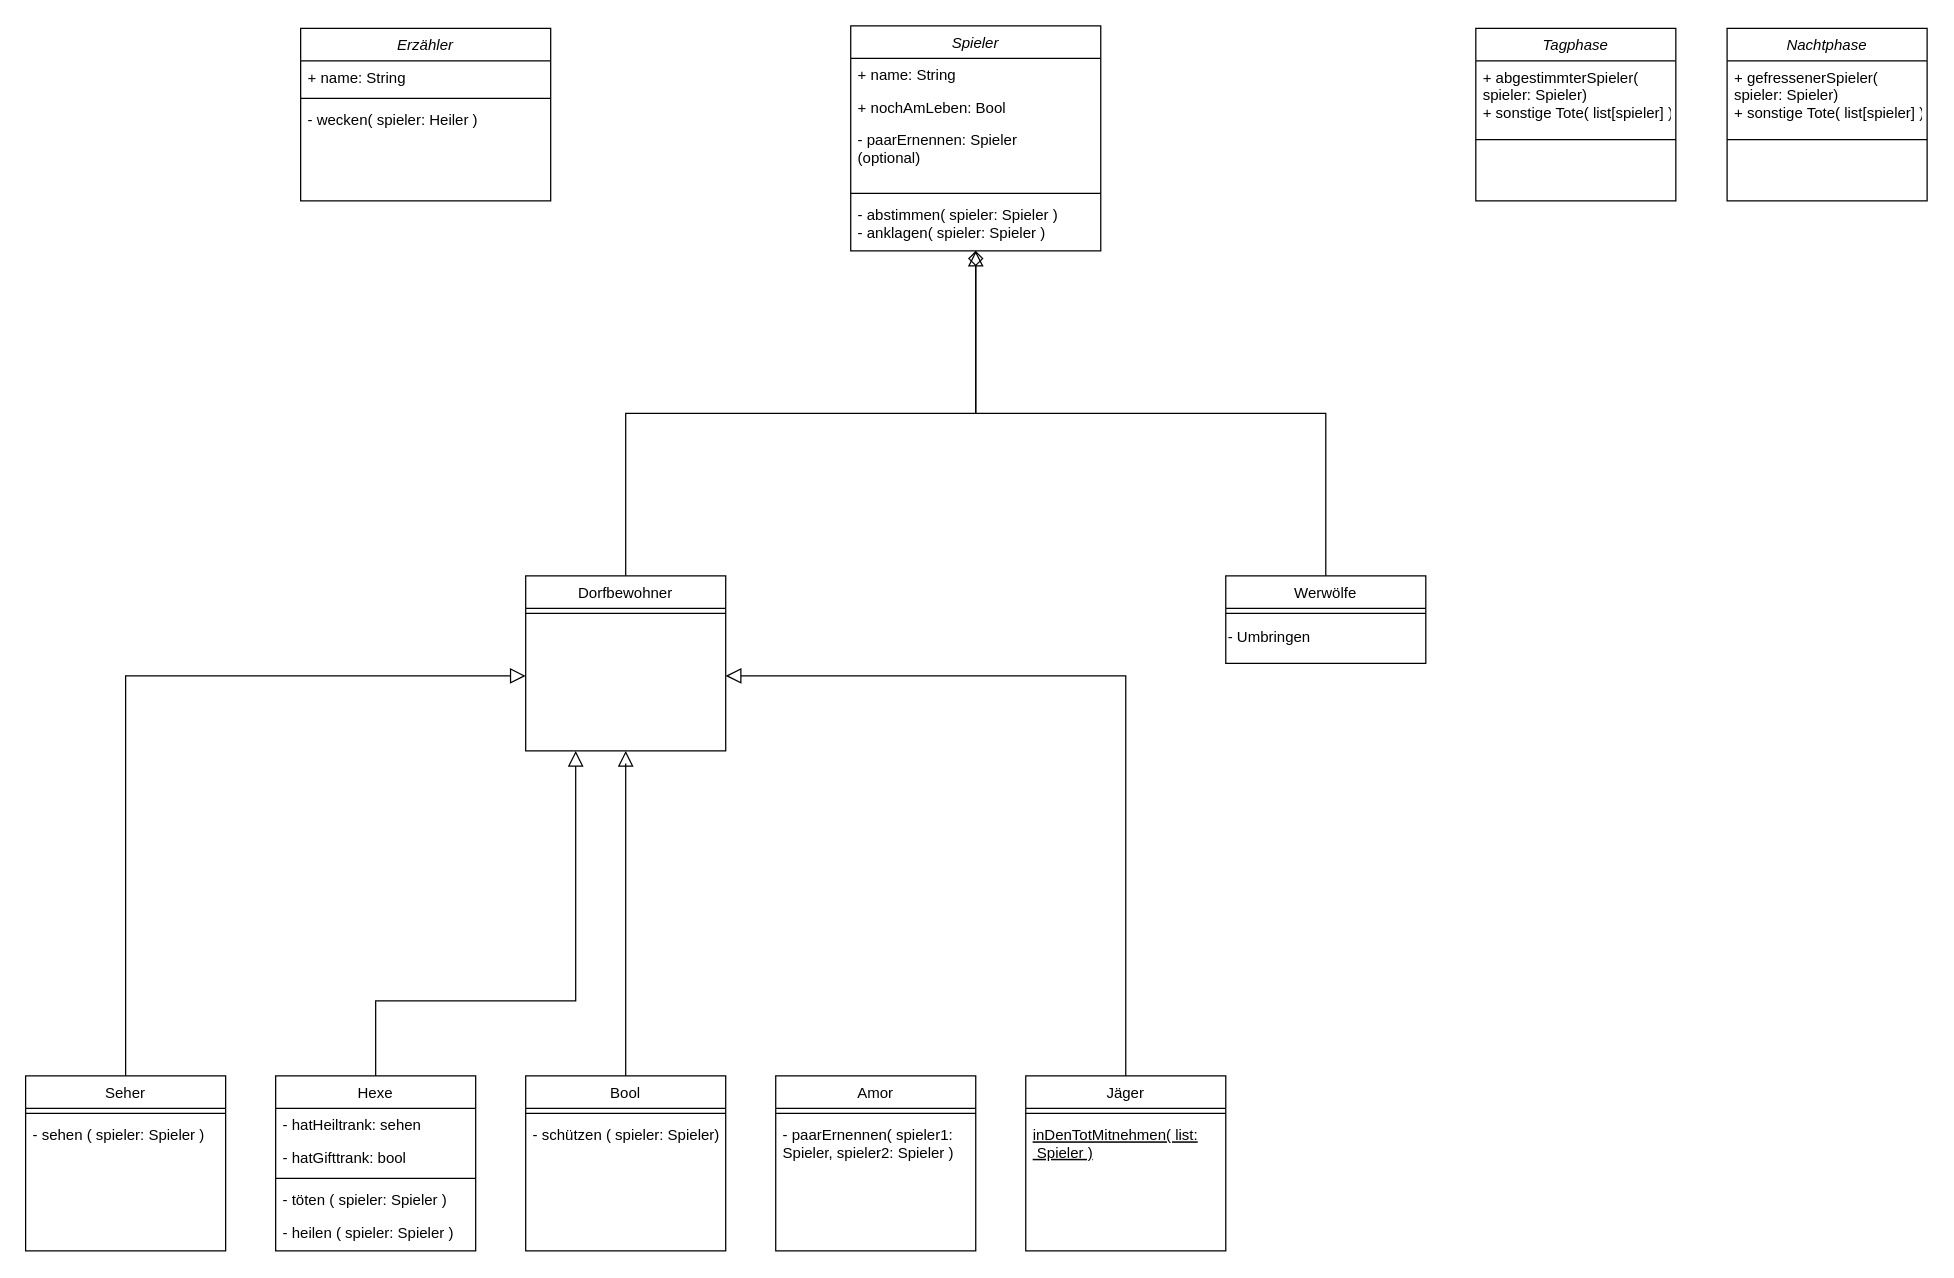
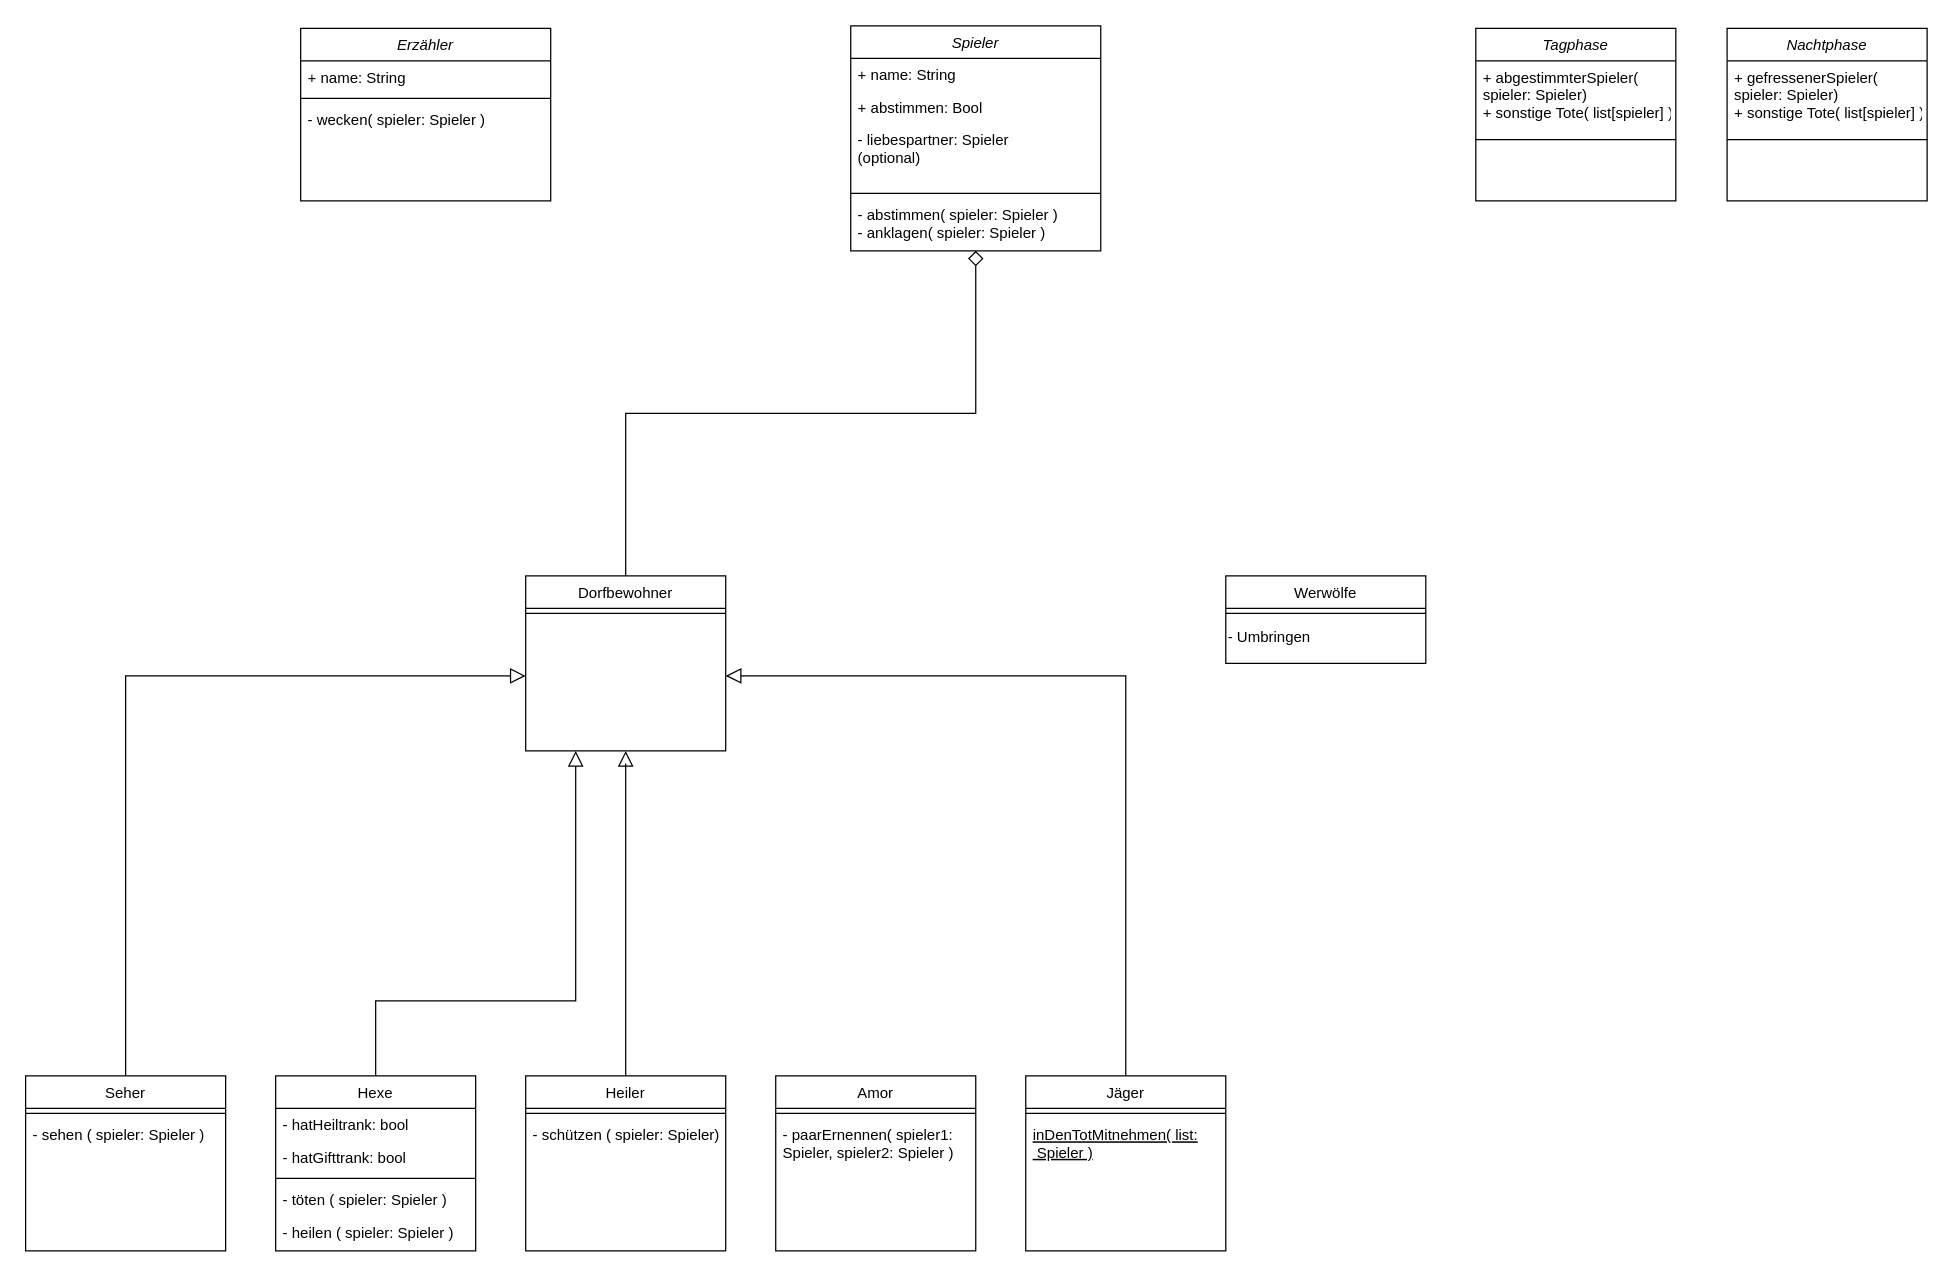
(930, 108) -> (919, 108)
(403, 120) -> (408, 120)
(944, 140) -> (945, 140)
(1233, 413) -> none
(625, 1093) -> (625, 1093)
(361, 1125) -> (355, 1125)
